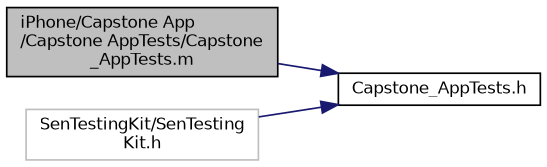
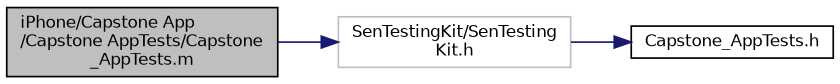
(299, 67) -> (300, 42)
